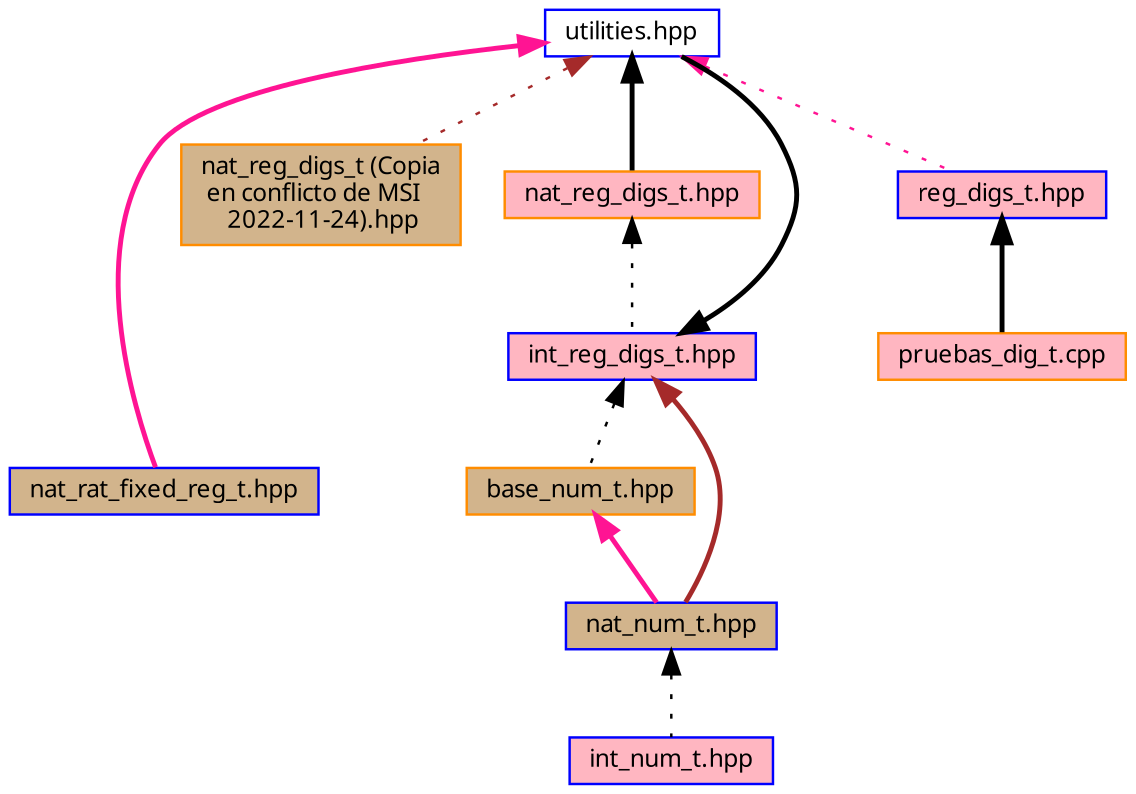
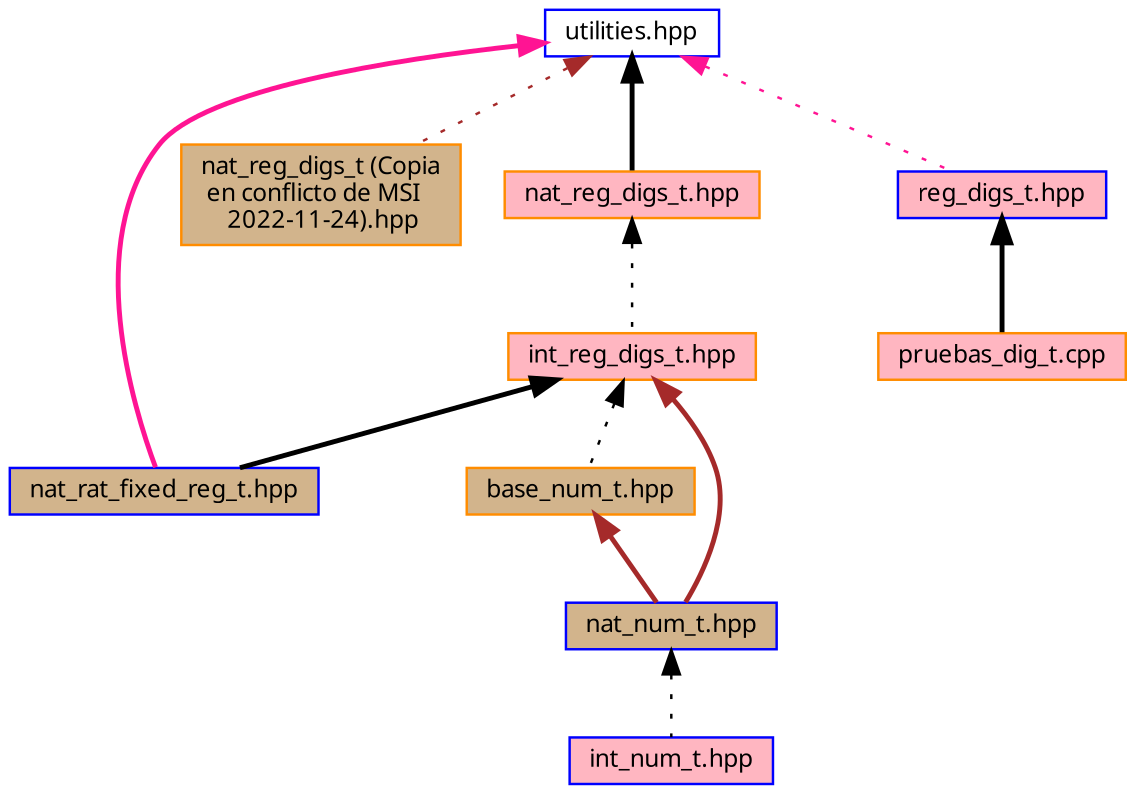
(796, 182) -> (386, 427)
(632, 356) -> (632, 356)
(633, 569) -> (633, 569)
